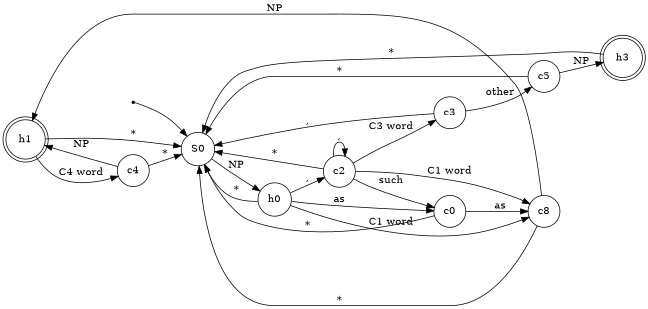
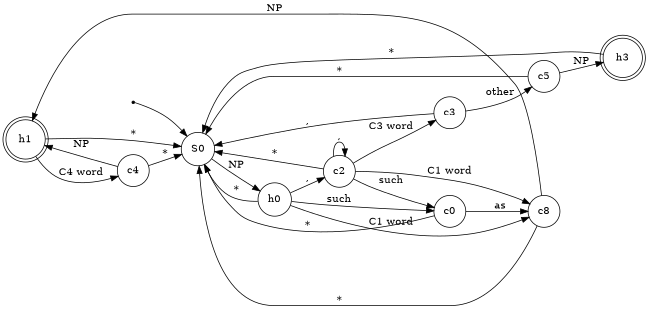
(339, 199) -> (339, 199)
